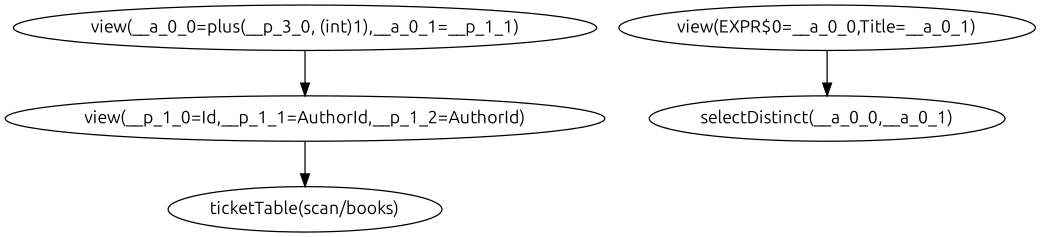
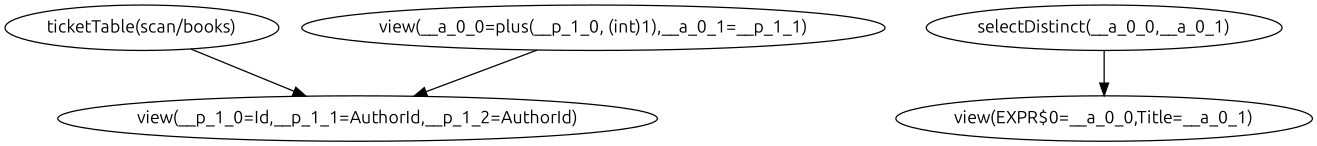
(305, 28) -> (593, 28)
(827, 67) -> (1104, 67)
(305, 158) -> (242, 70)
